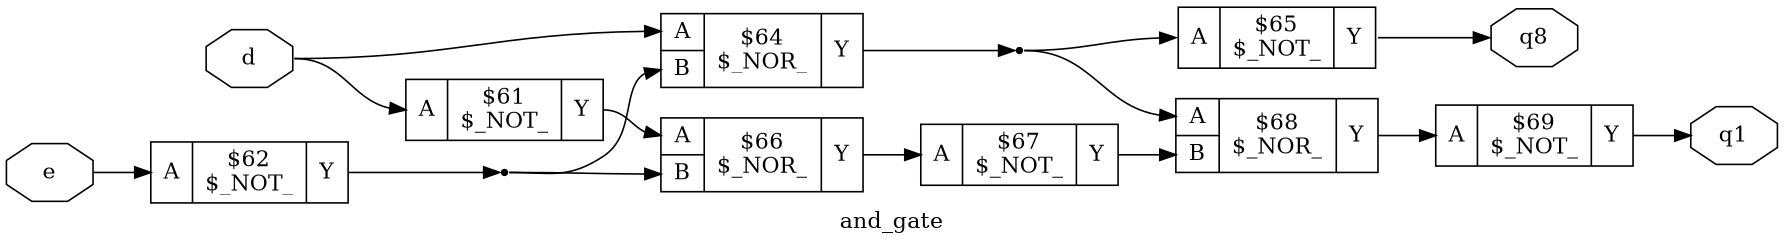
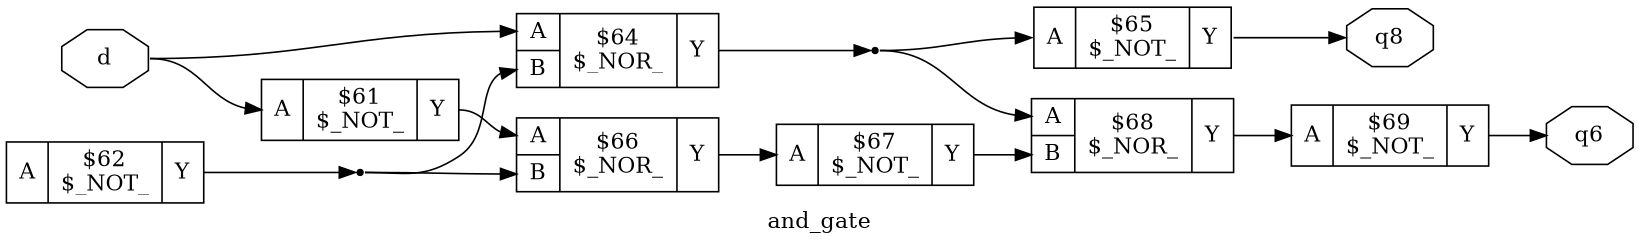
(1734, 136) -> (1590, 136)
(50, 172) -> none
